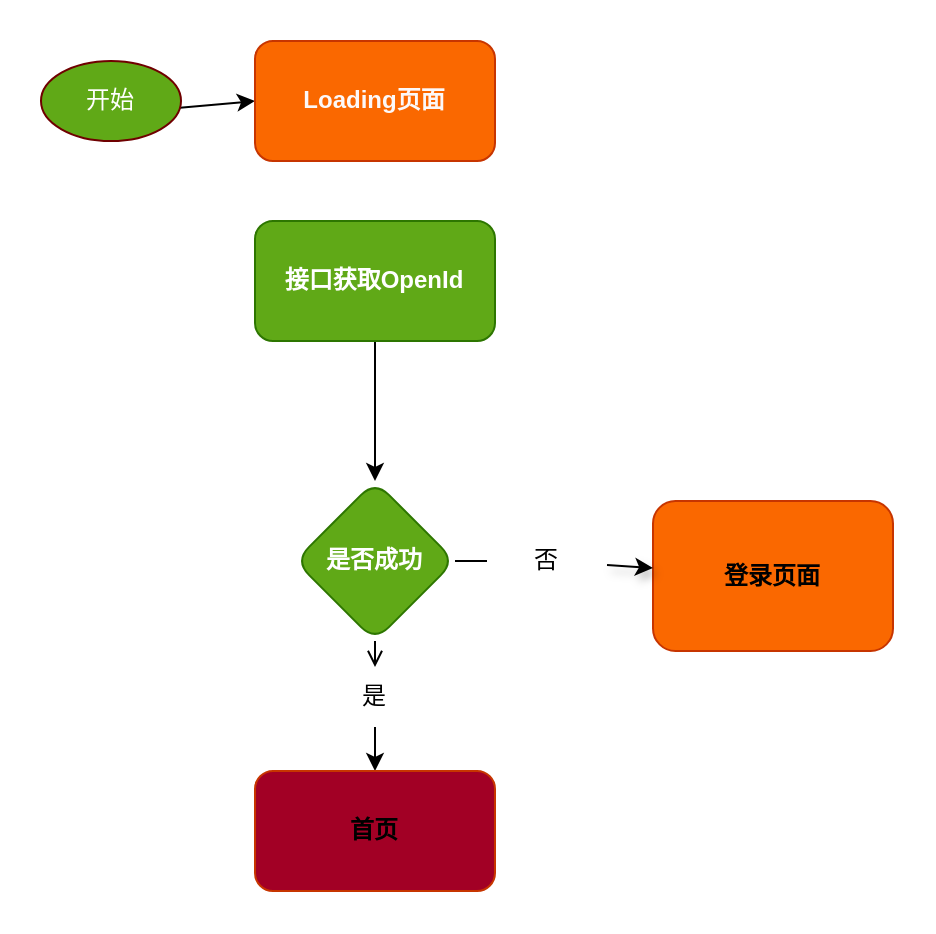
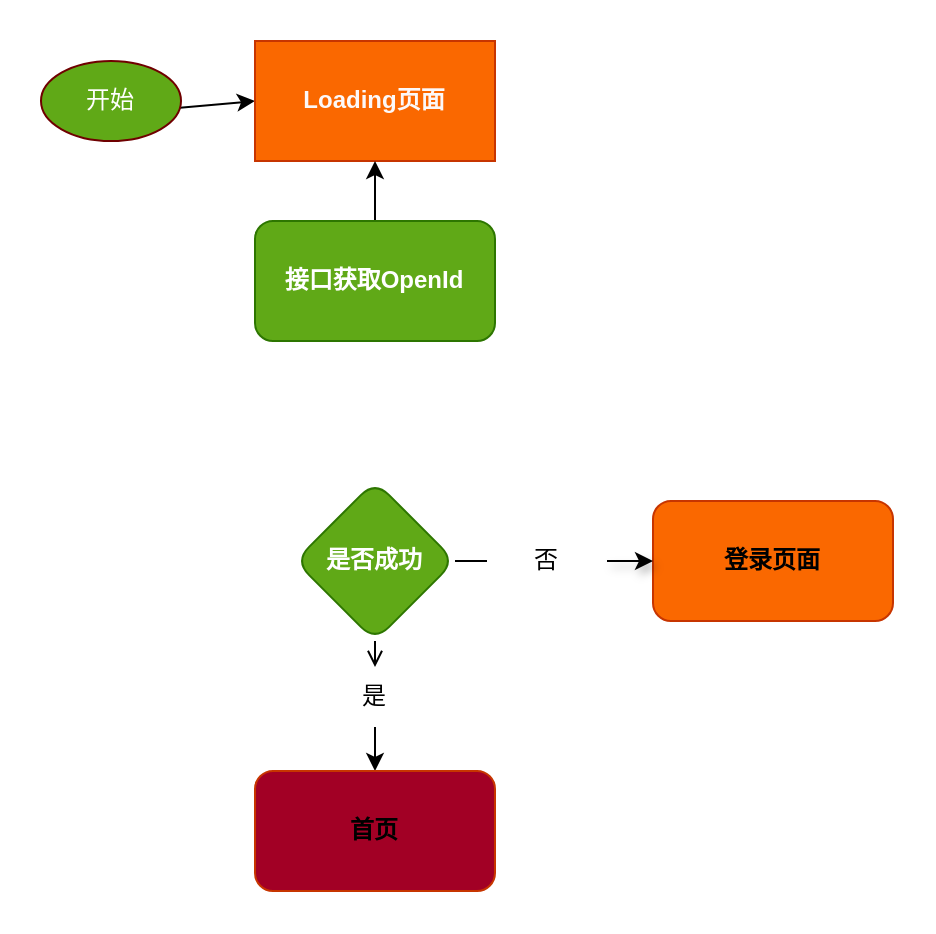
(375, 101) -> (375, 101)
(375, 404) -> (375, 198)
(773, 576) -> (773, 561)
